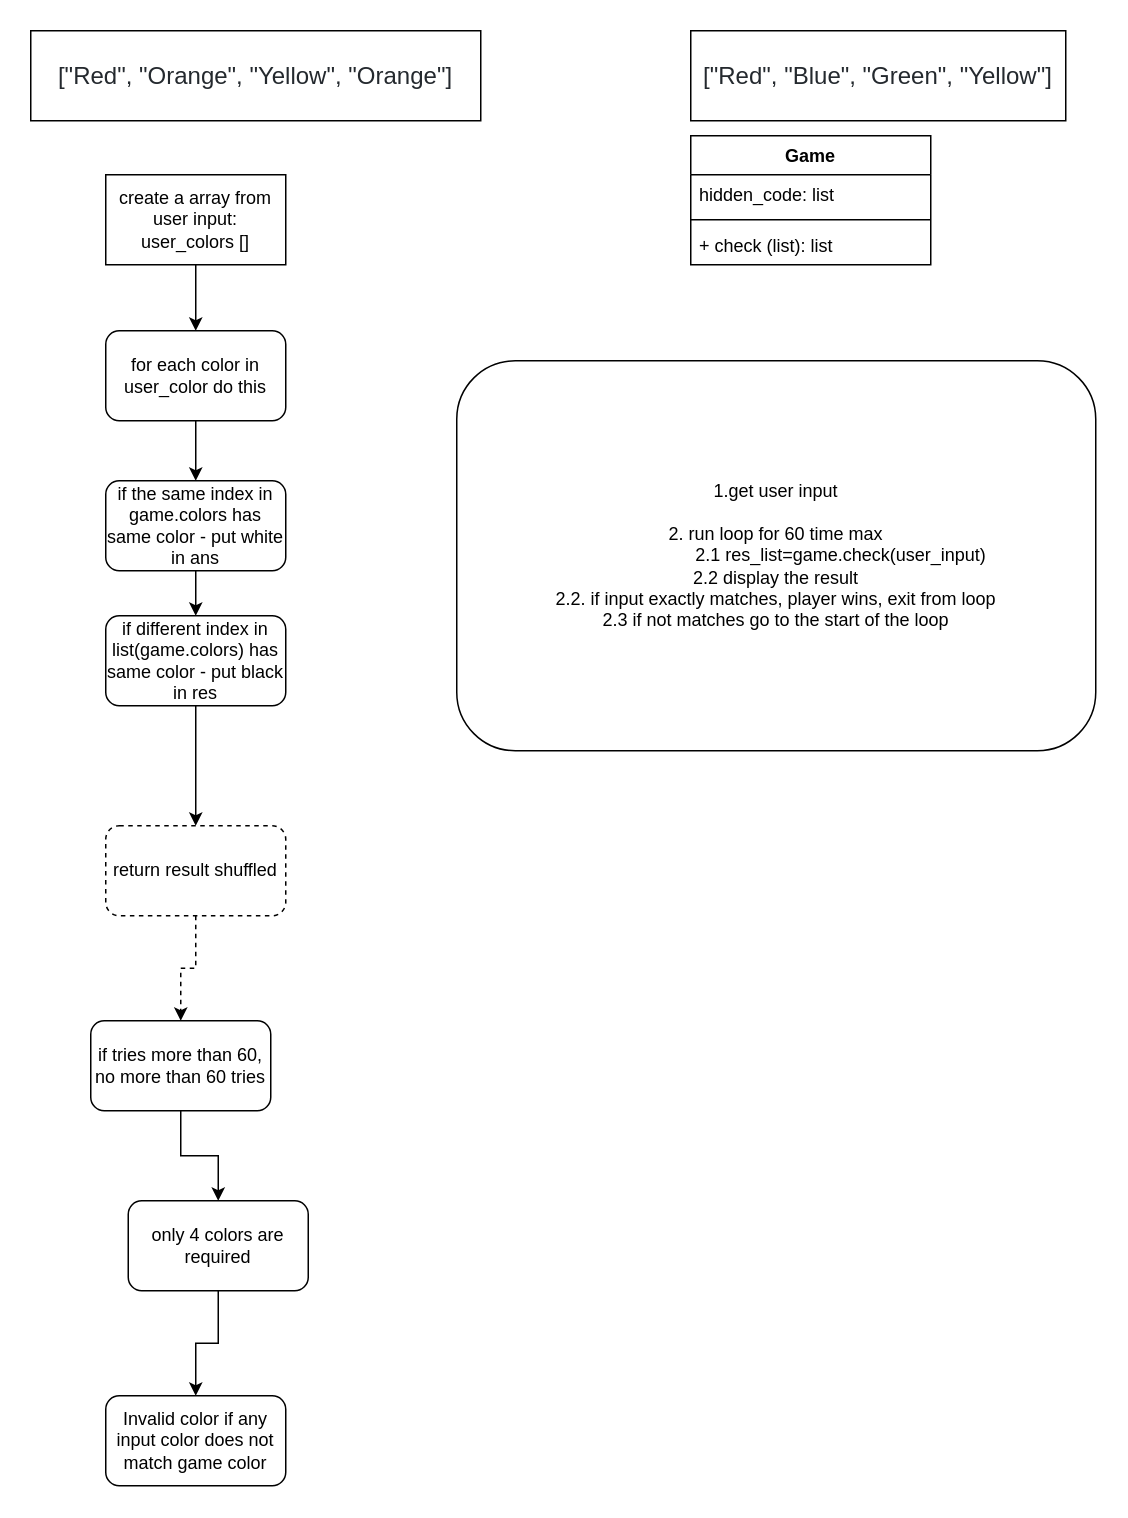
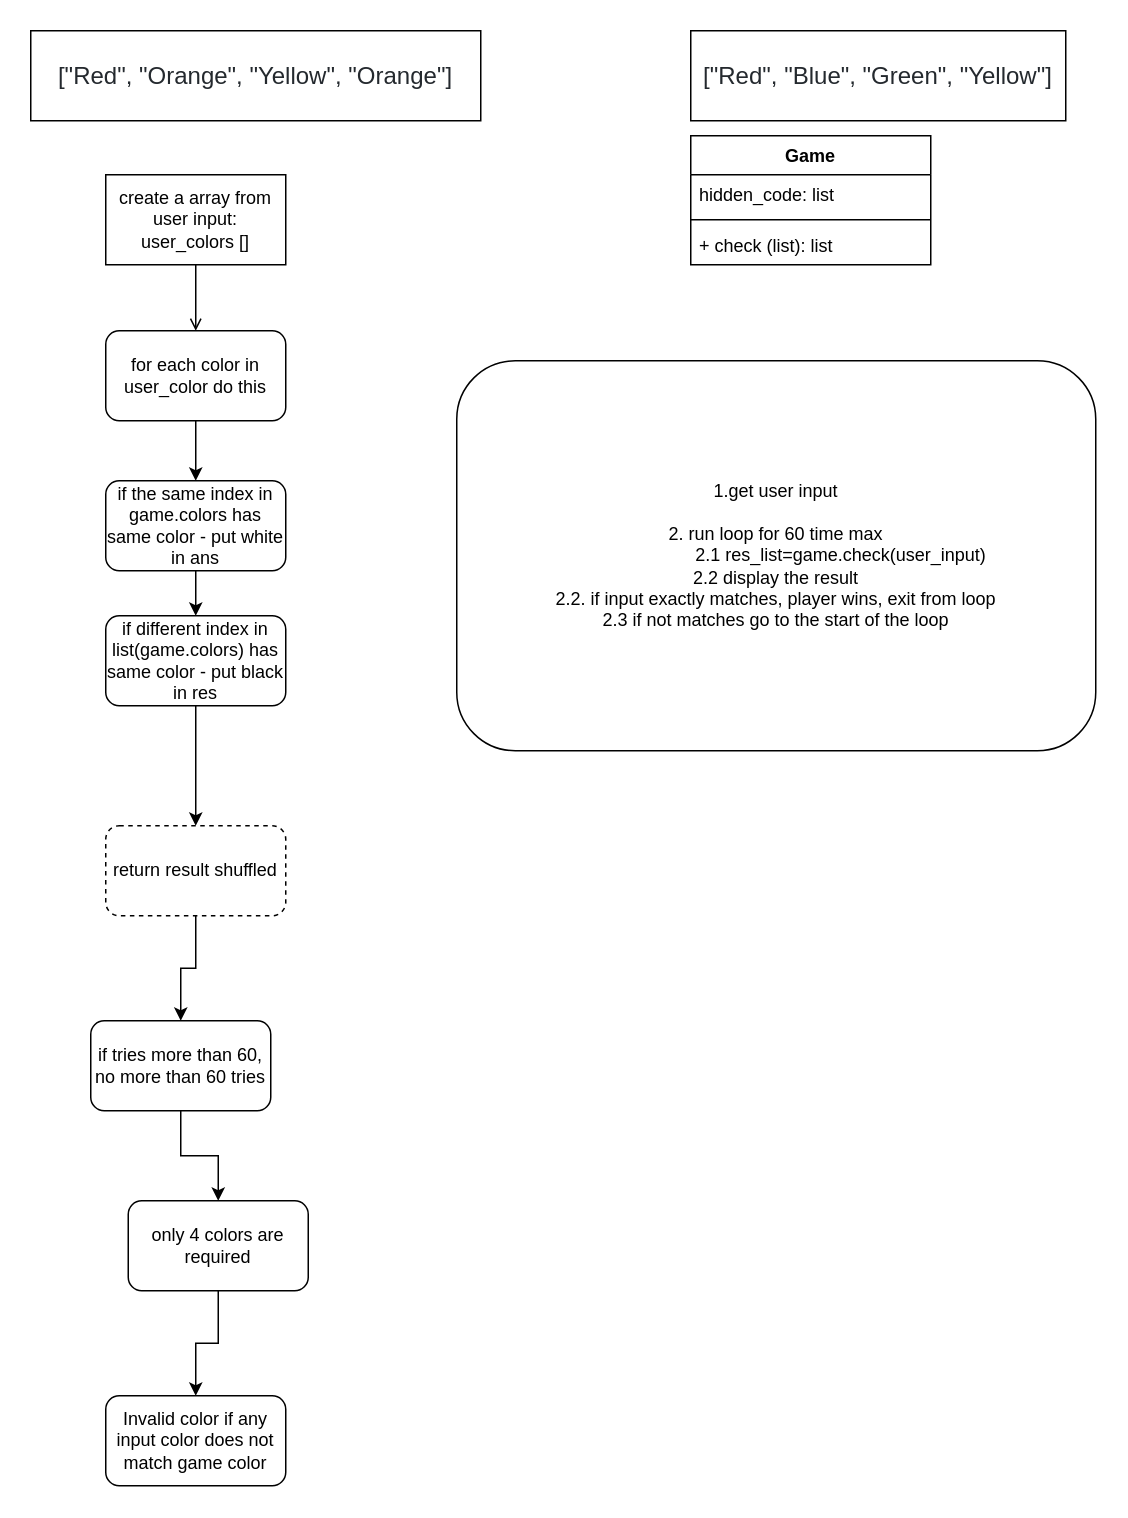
(196, 319) -> (196, 321)
(193, 968) -> (193, 968)
